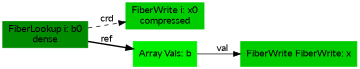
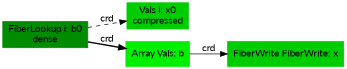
(165, 16) -> (158, 16)
(107, 39) -> (107, 39)
(222, 49) -> (209, 49)
